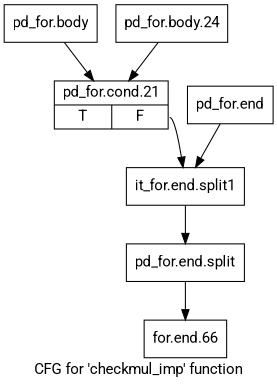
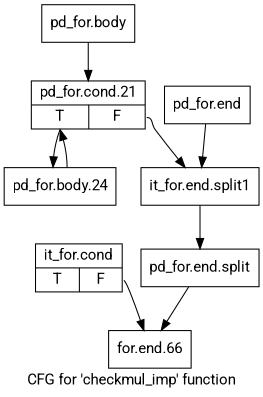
none -> (56, 143)
none -> (79, 268)
